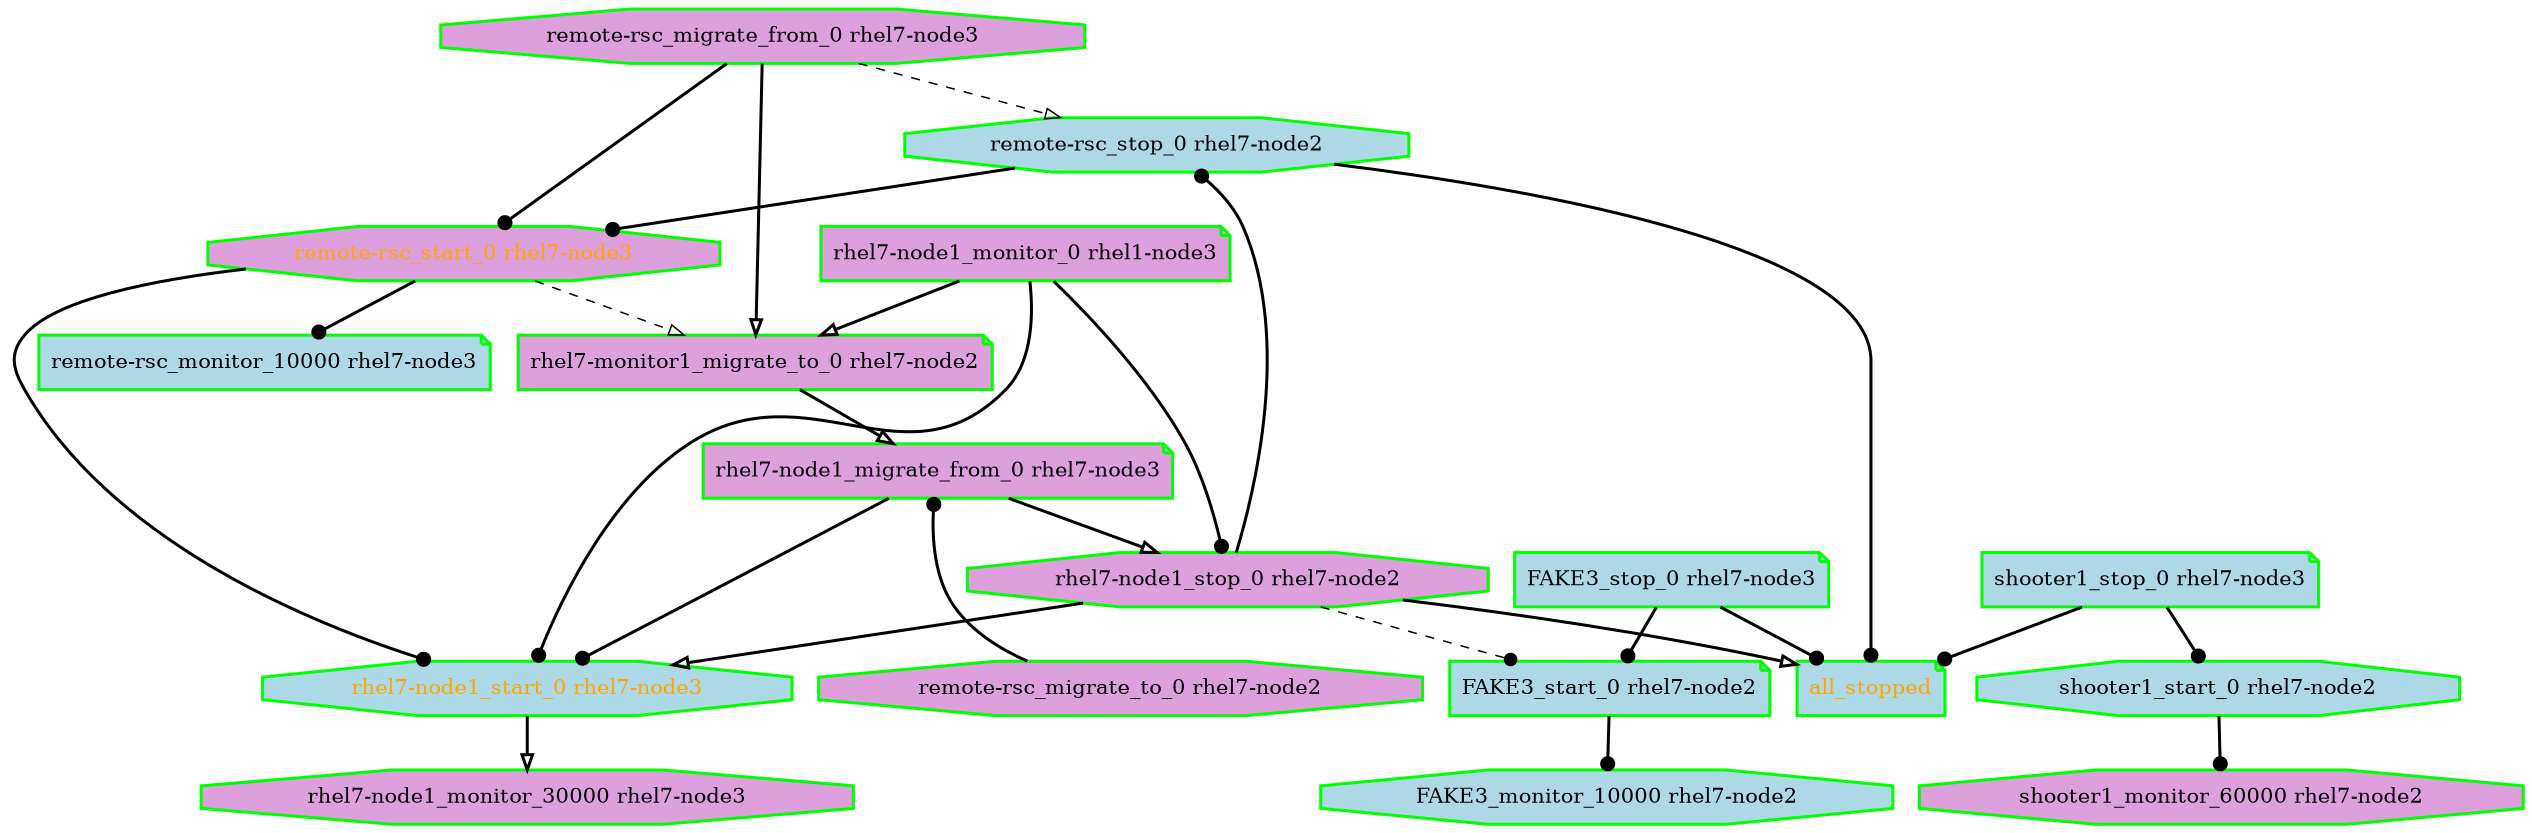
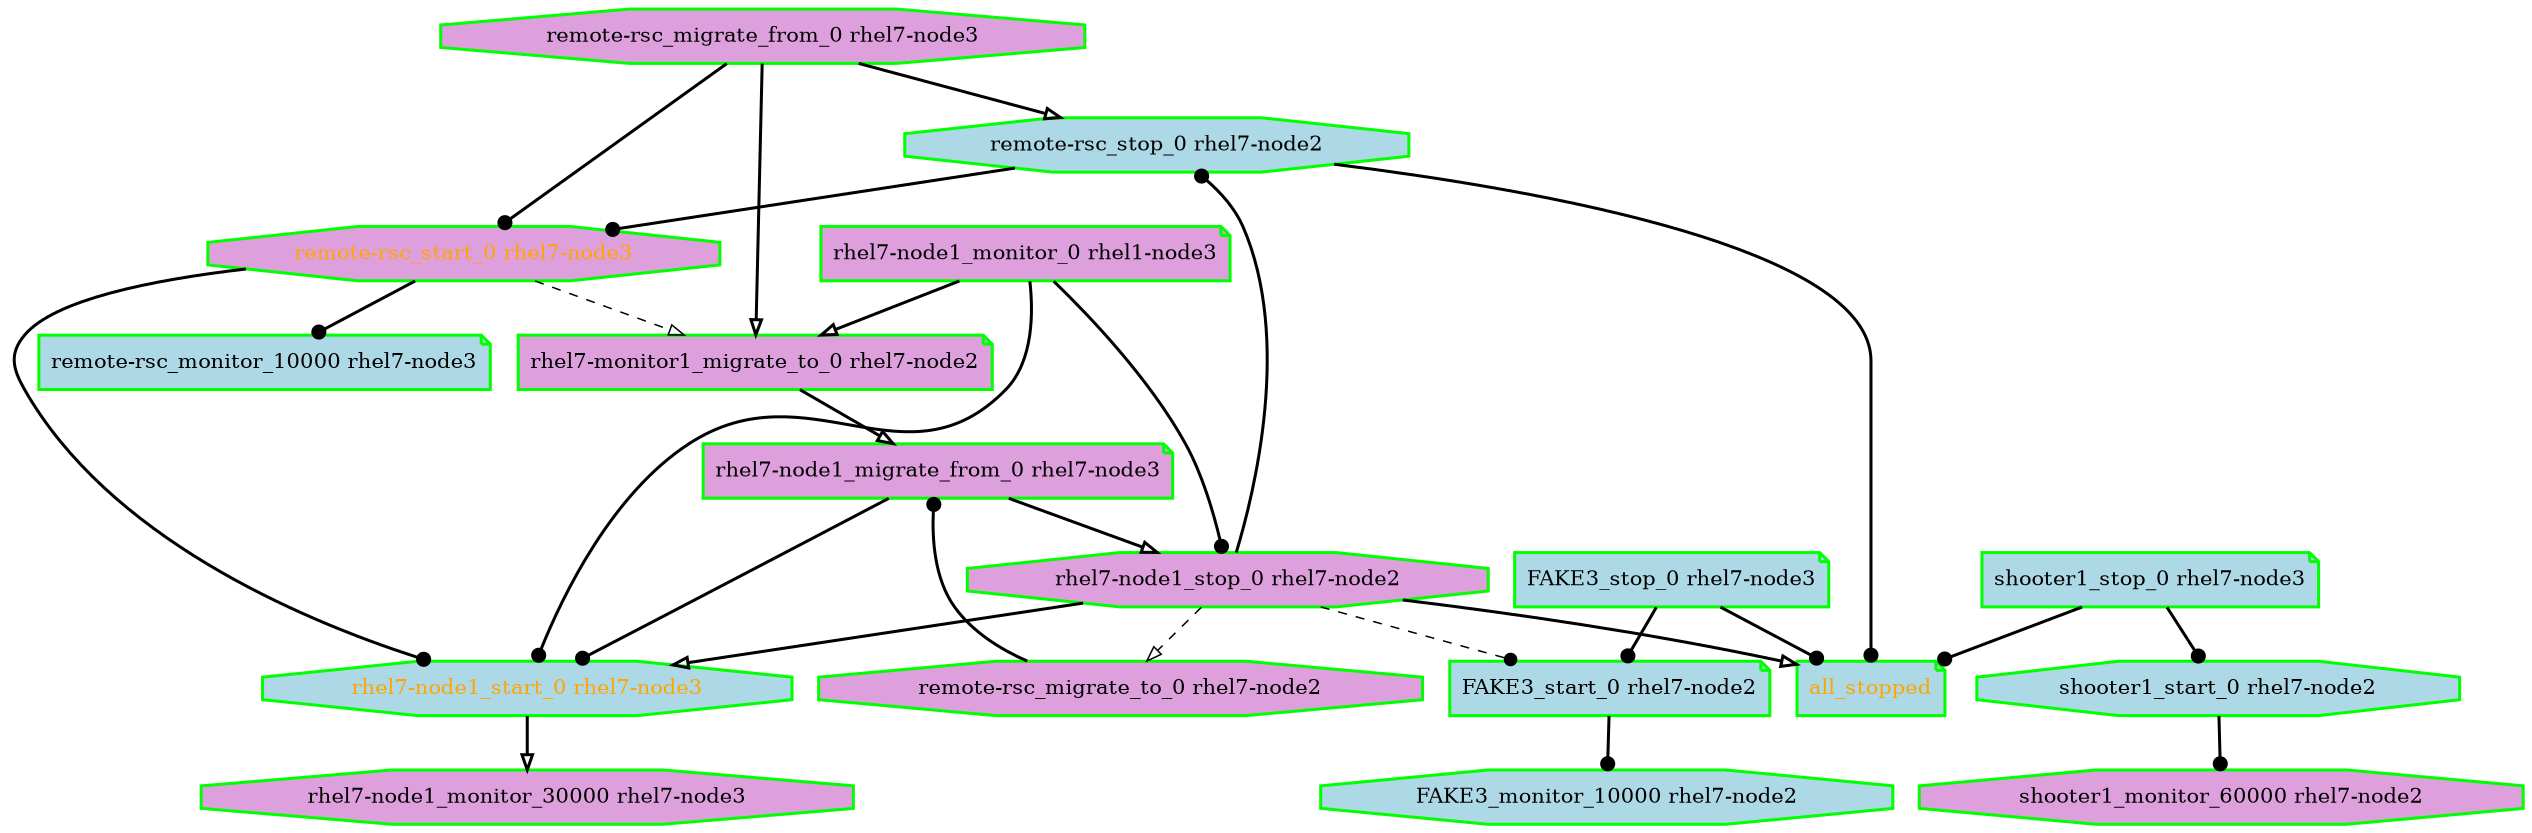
(952, 89) -> (952, 89)
none -> (1180, 629)
